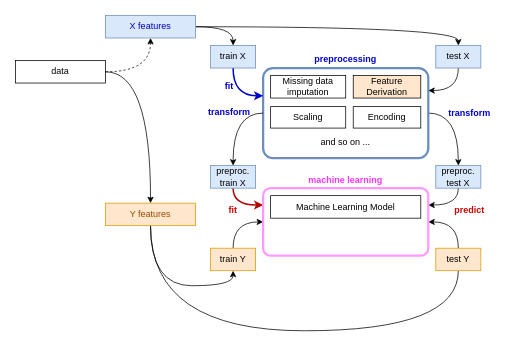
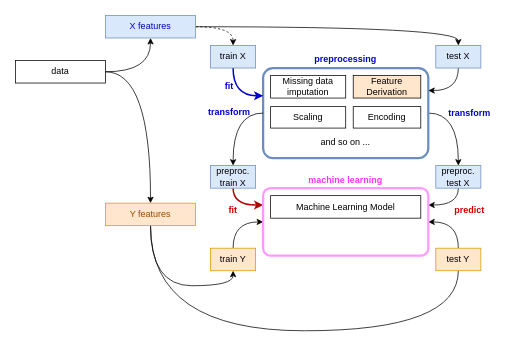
(224, 30) -> (224, 30)
(138, 65) -> (138, 65)
